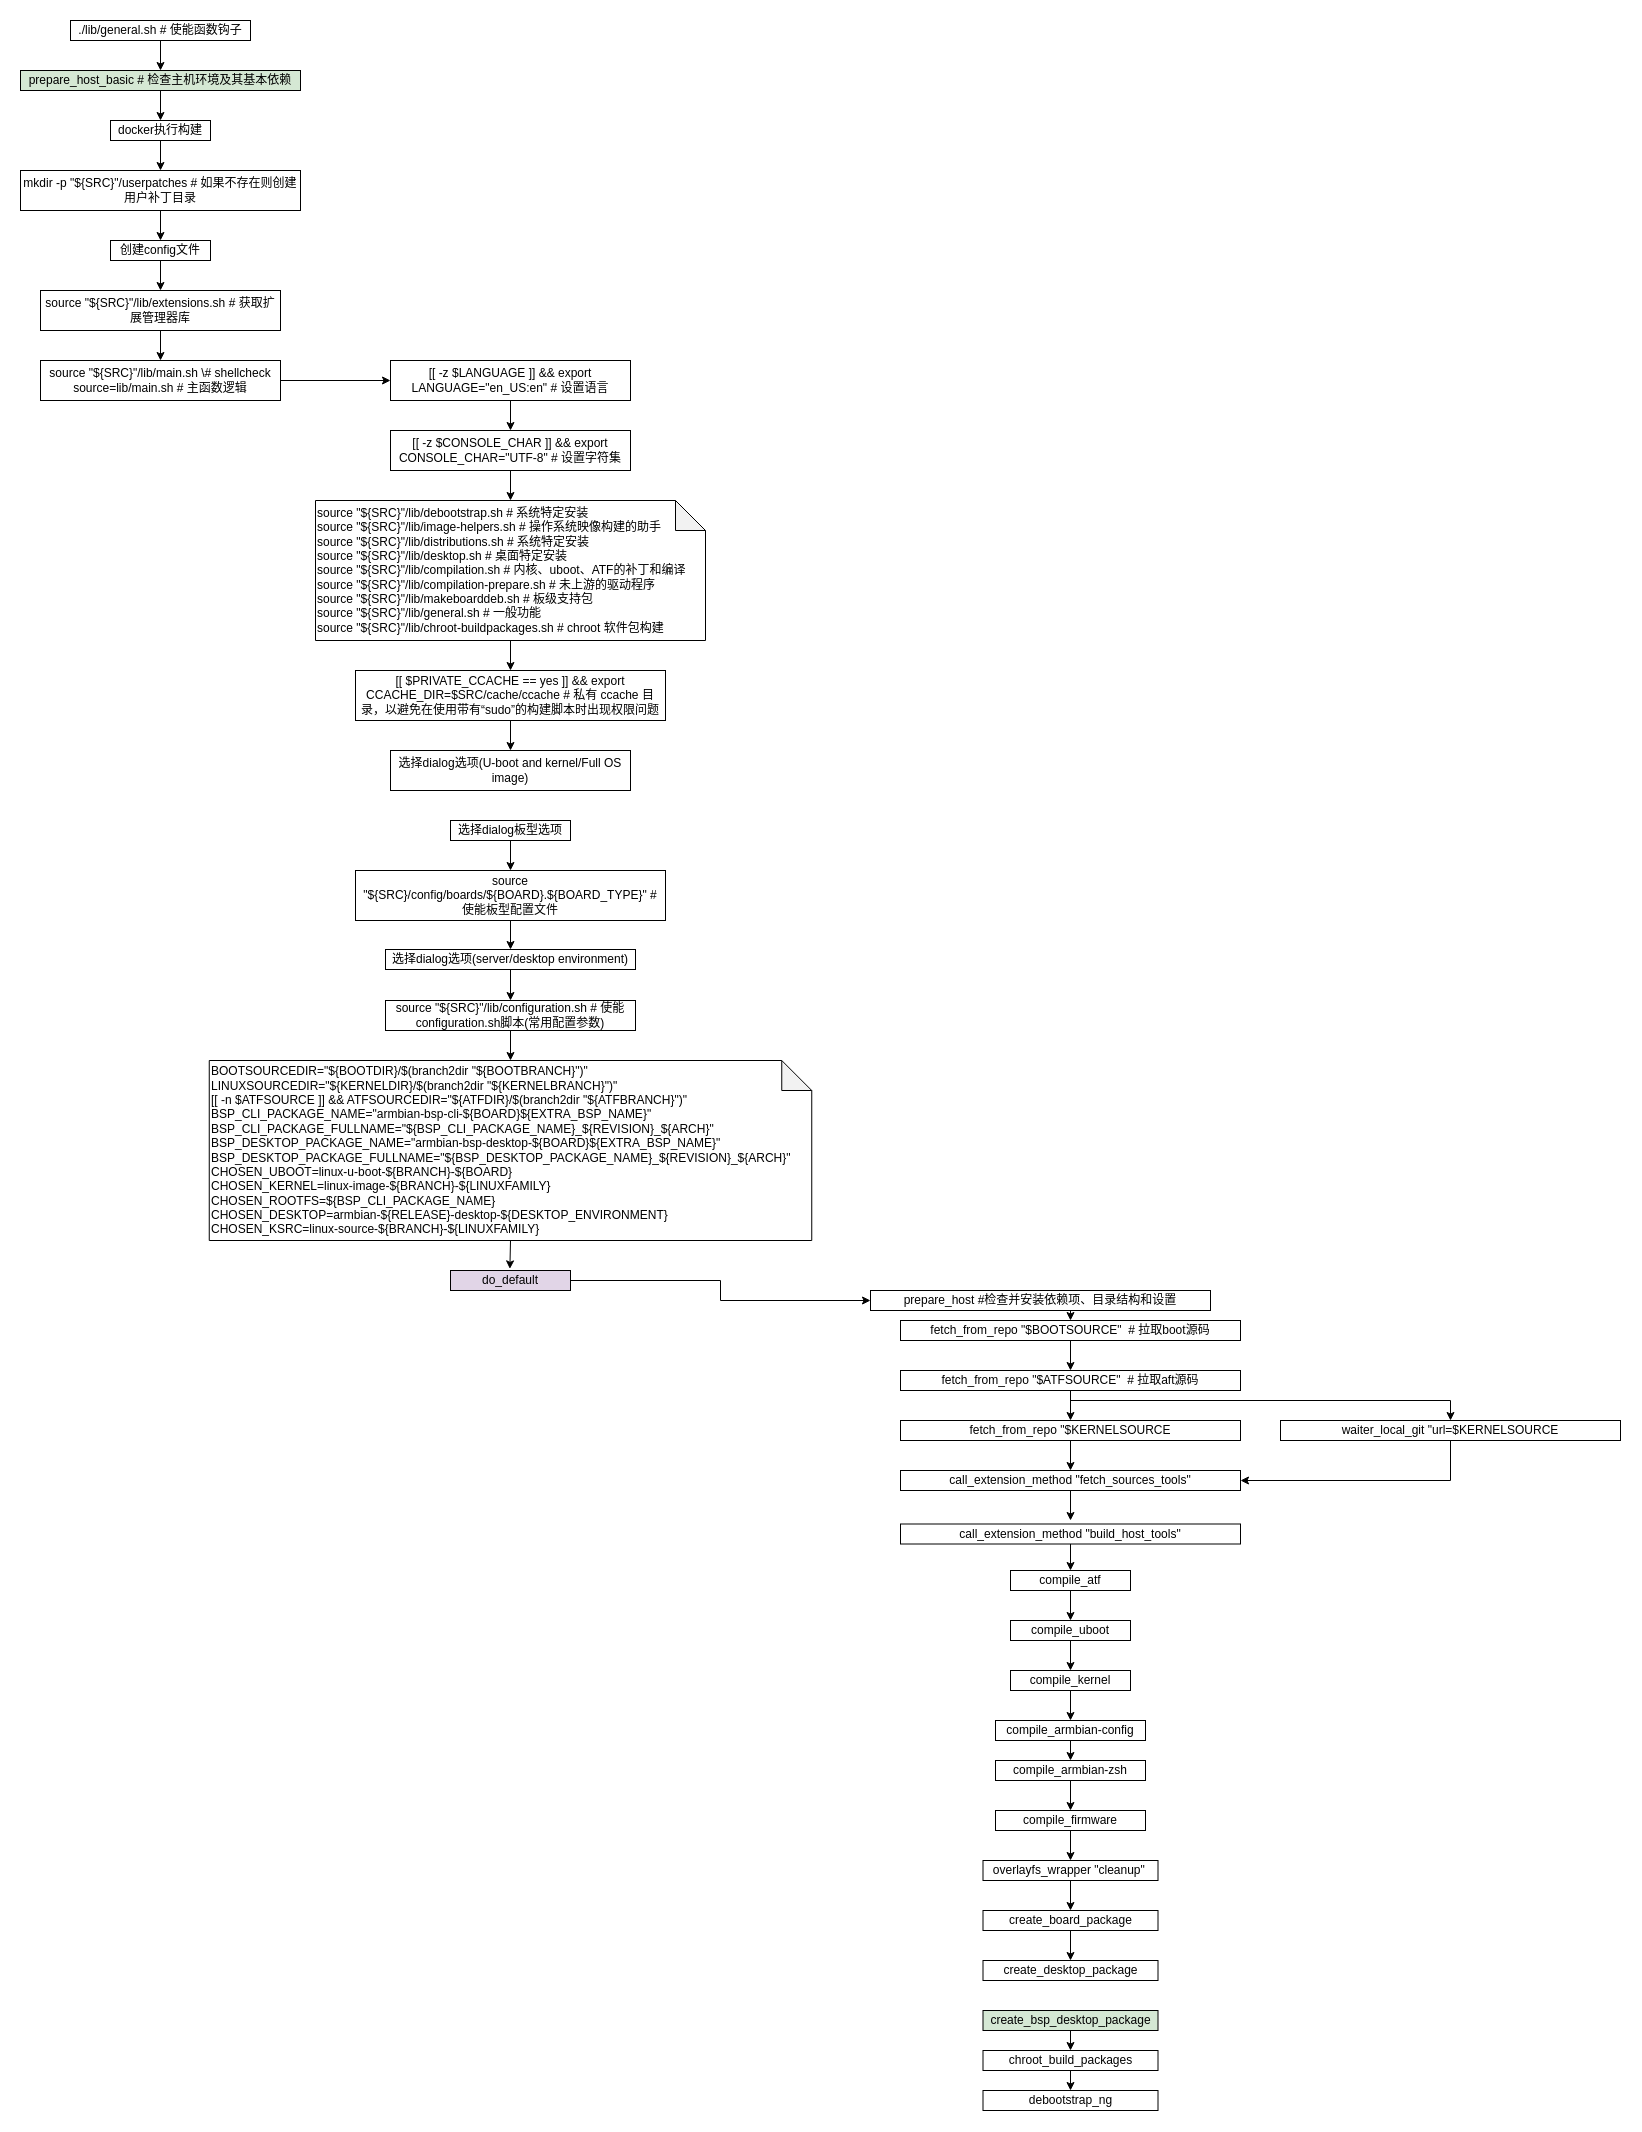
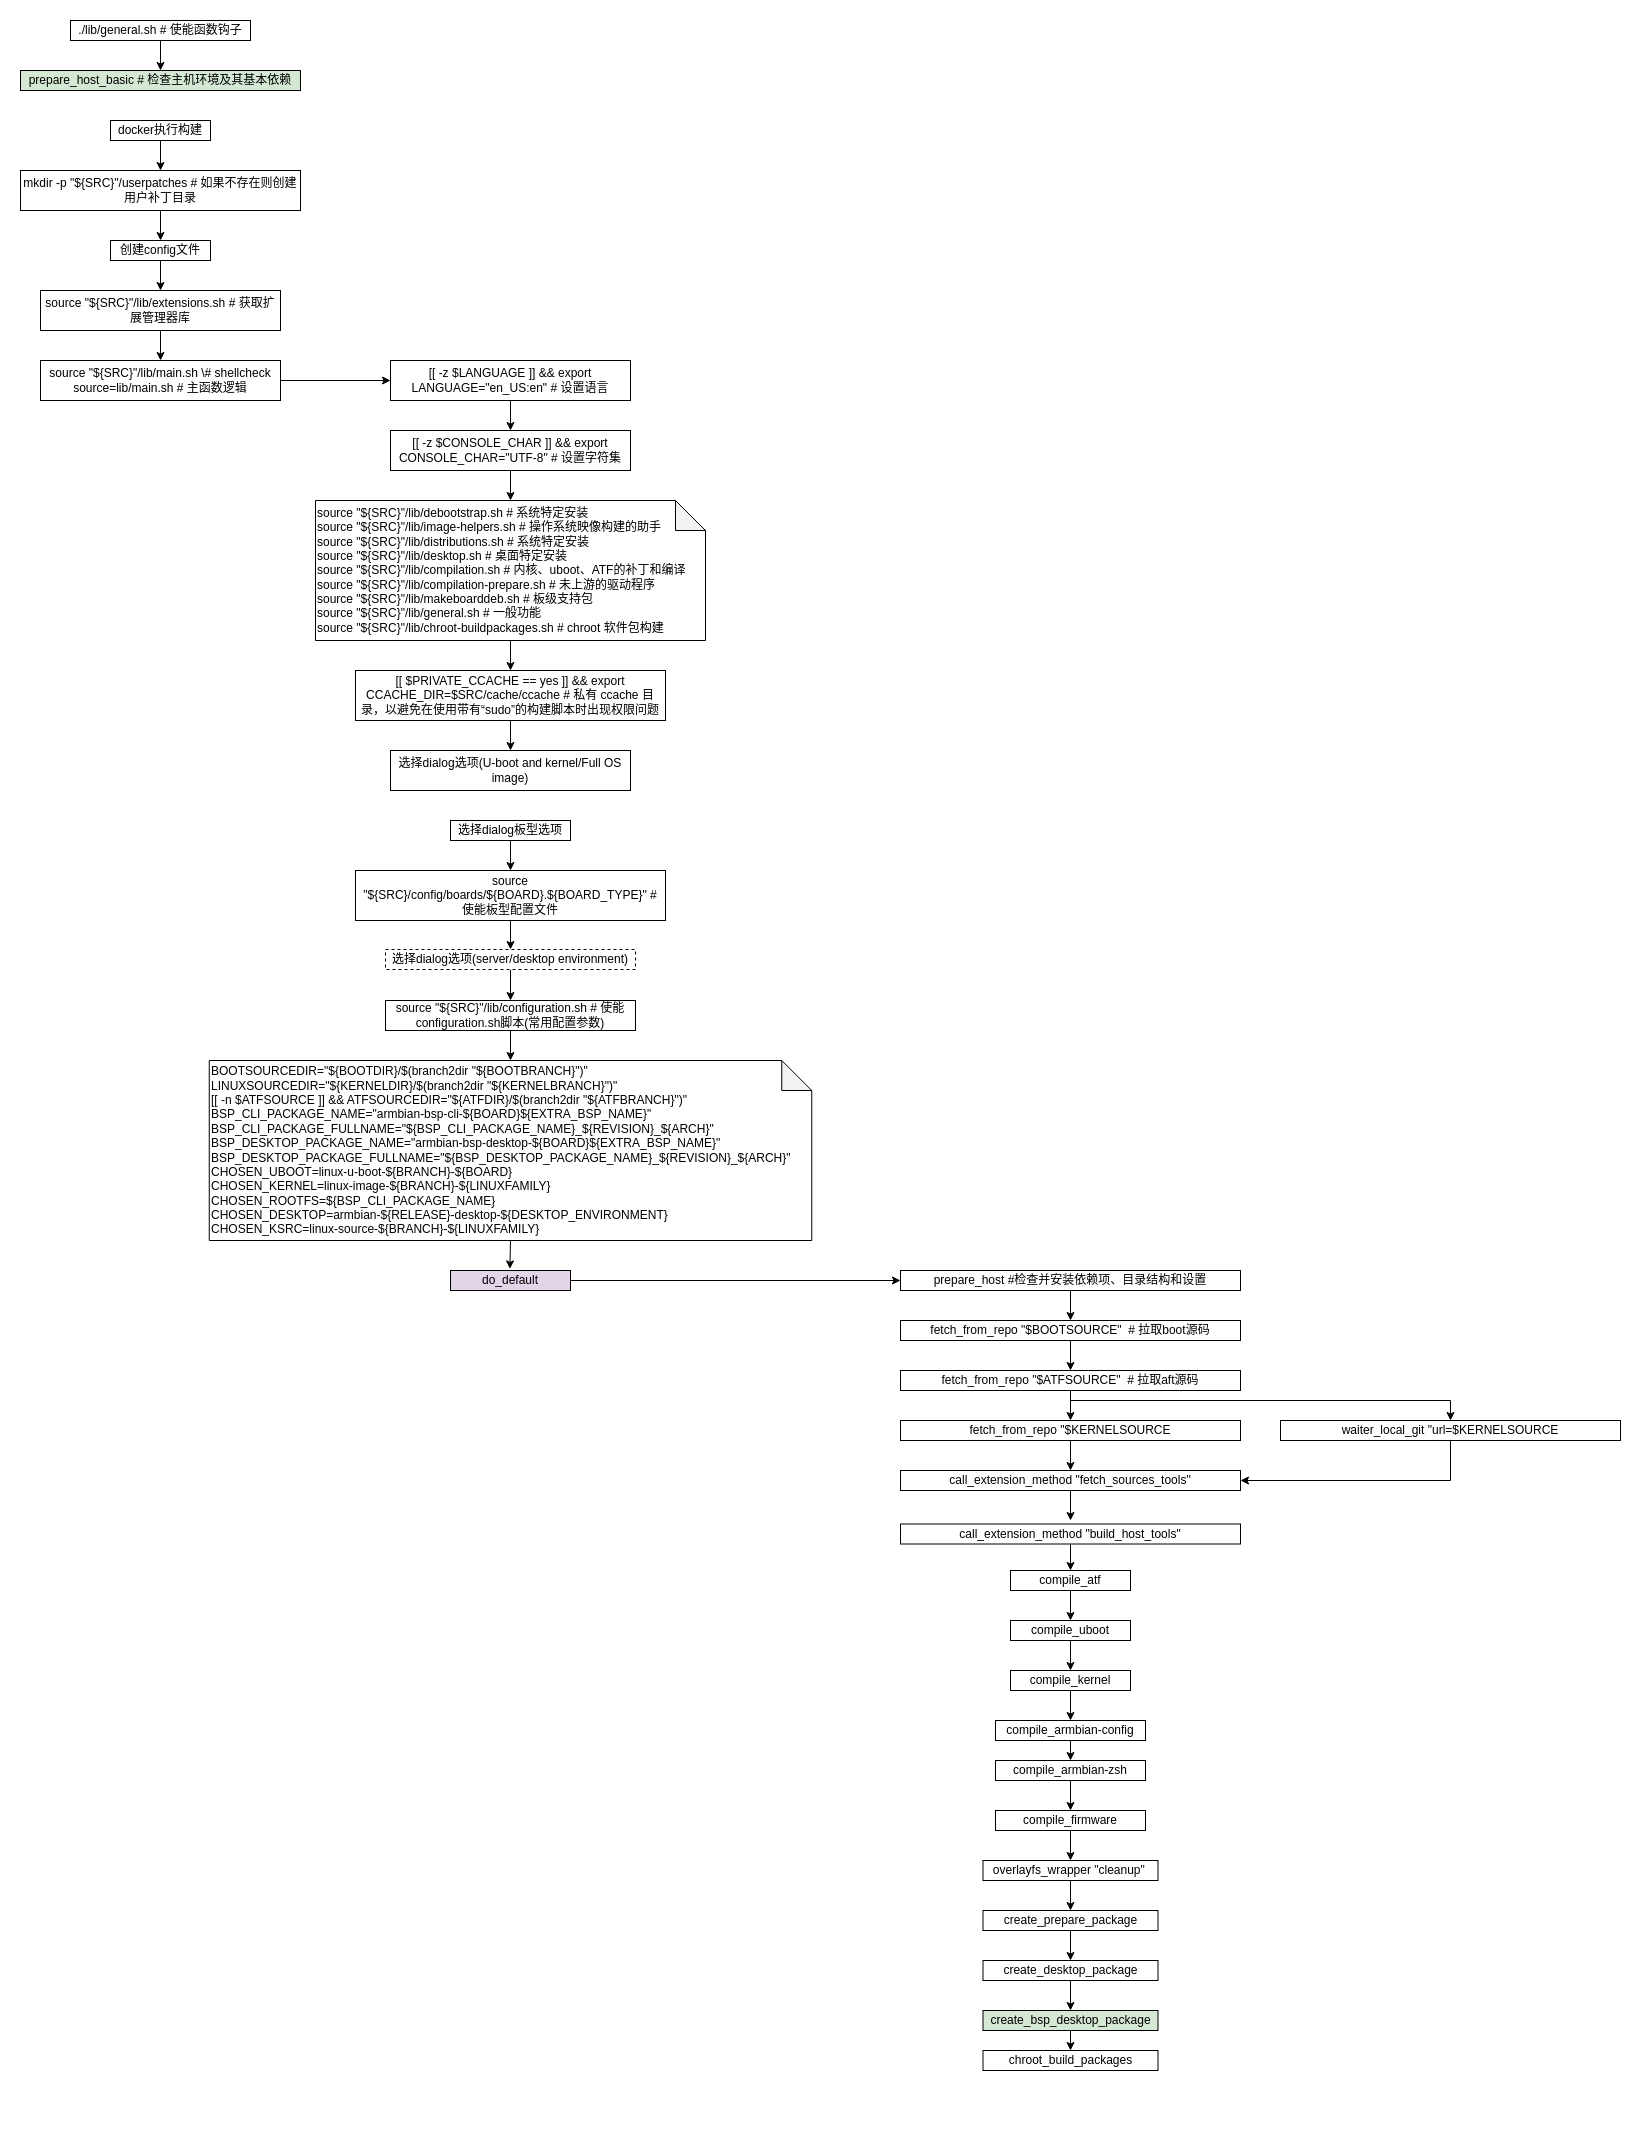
(161, 110) -> none
(511, 960) -> (511, 960)
(1041, 1301) -> (1071, 1281)
(1071, 1921) -> (1071, 1921)
none -> (1071, 1992)
(1071, 2077) -> none
(1071, 2101) -> none
